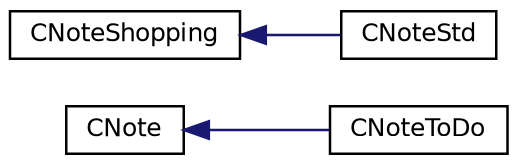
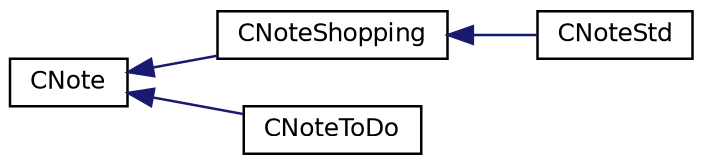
none -> (185, 62)
